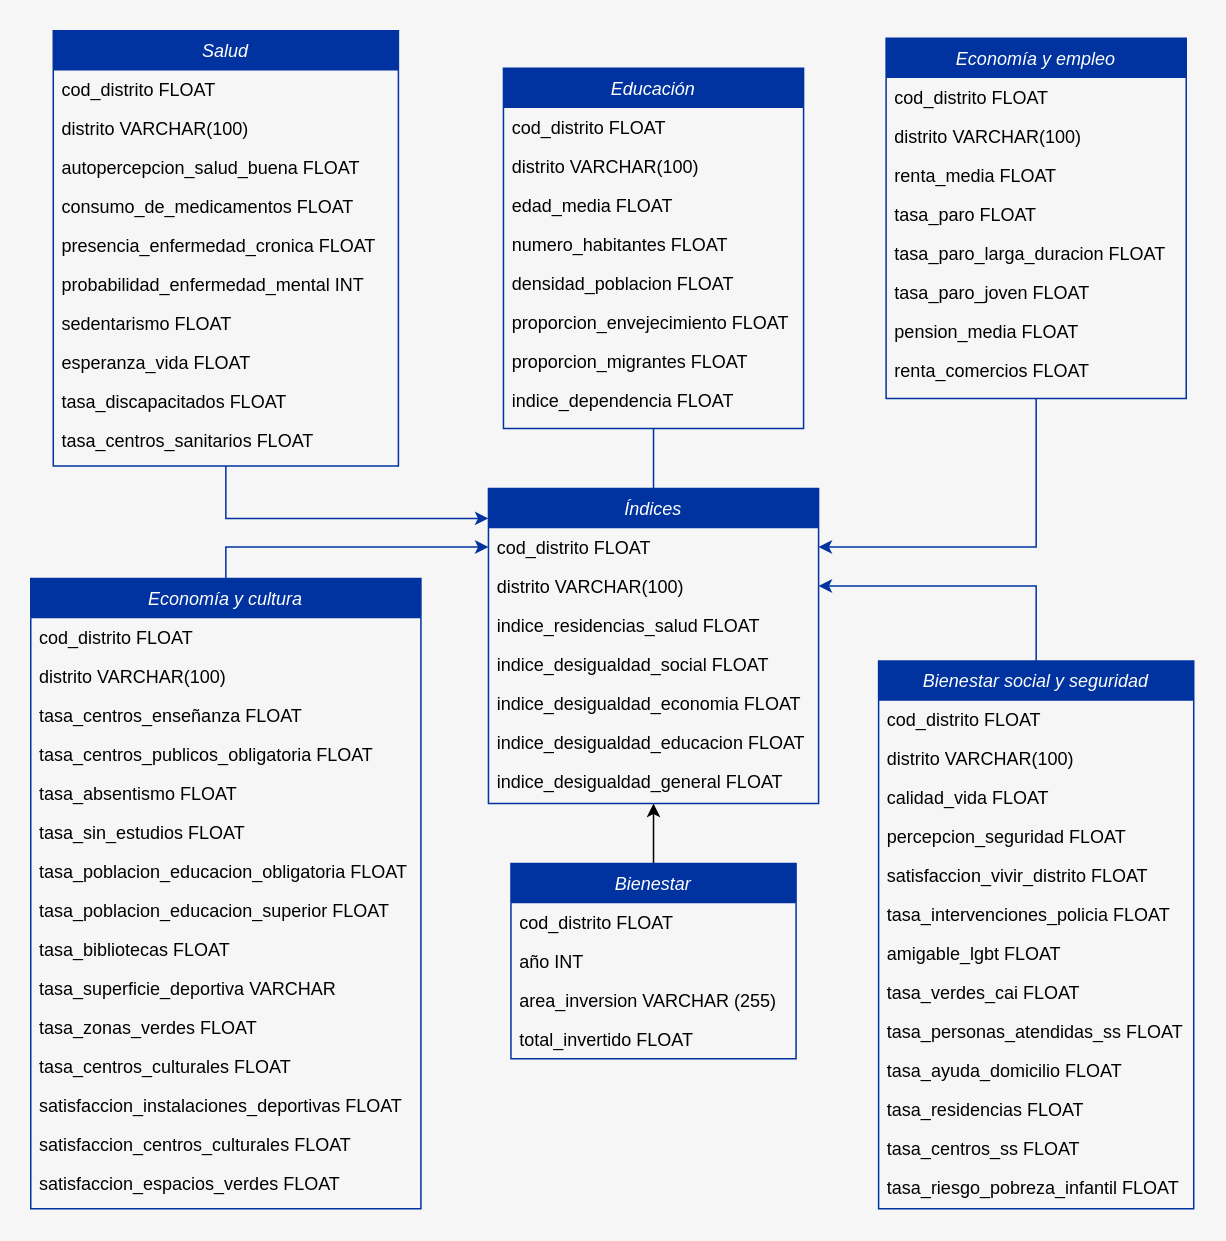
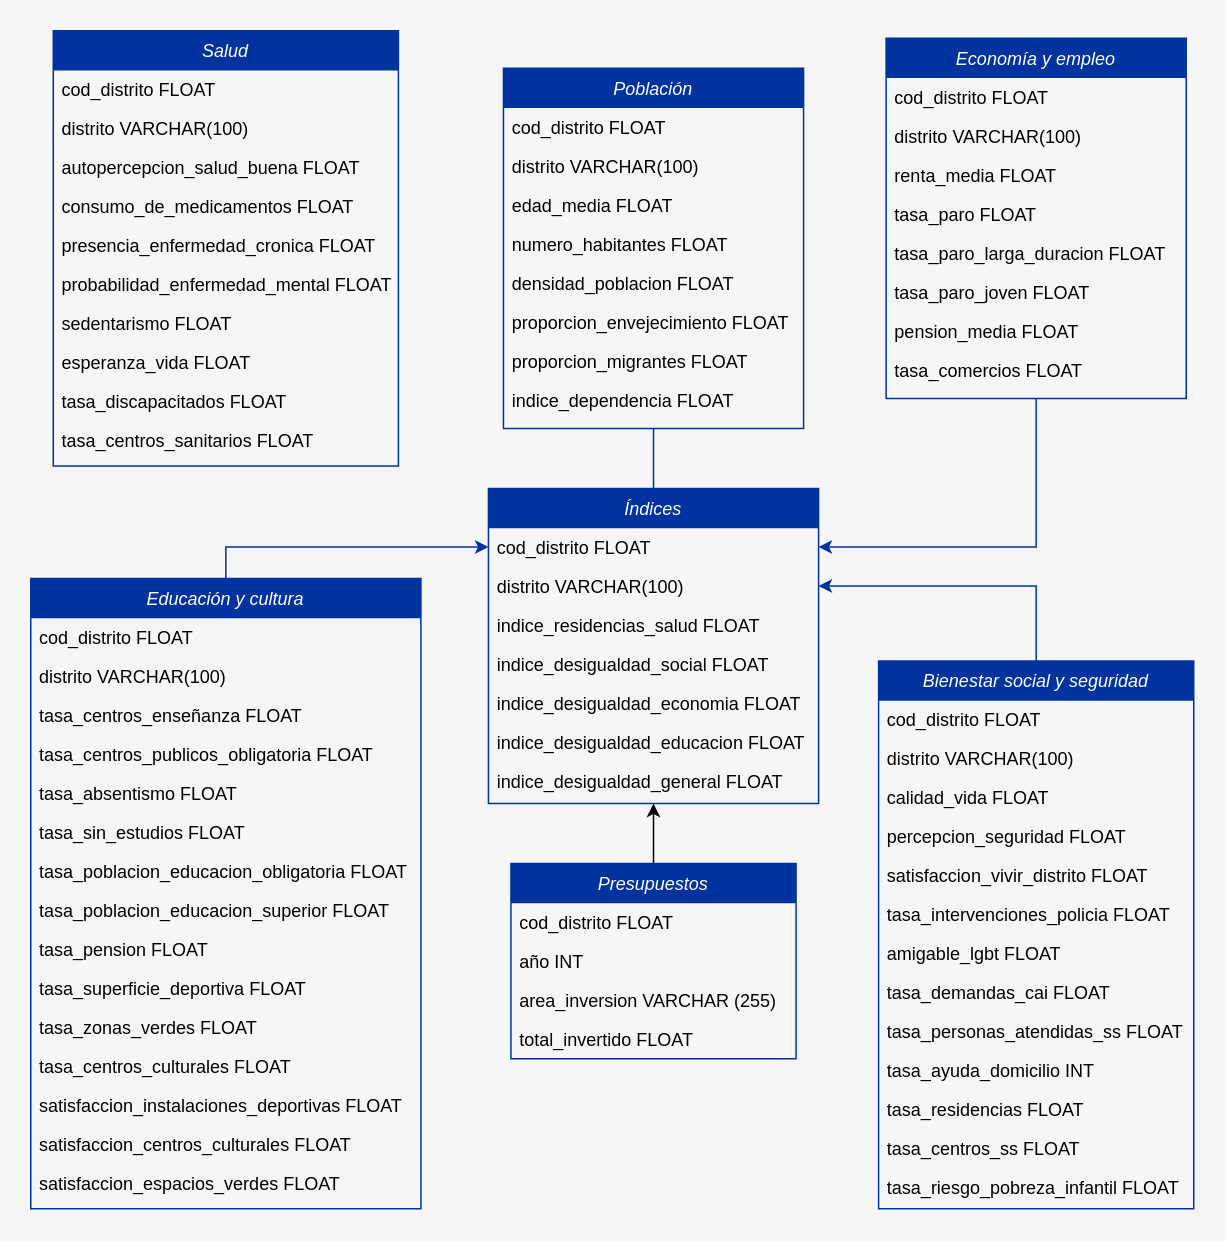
(653, 89) -> (653, 89)
(221, 285) -> (231, 285)
(995, 371) -> (990, 371)
(327, 518) -> none
(225, 599) -> (225, 599)
(653, 884) -> (653, 884)
(141, 950) -> (125, 950)
(196, 989) -> (186, 989)
(988, 993) -> (998, 993)
(1006, 1071) -> (996, 1071)
